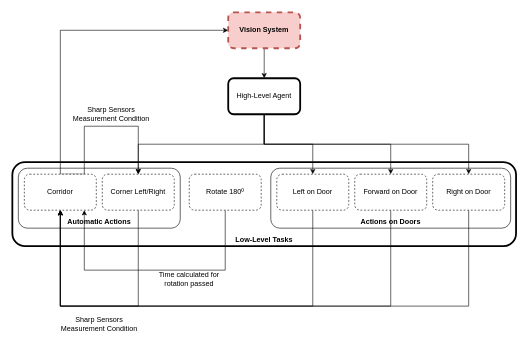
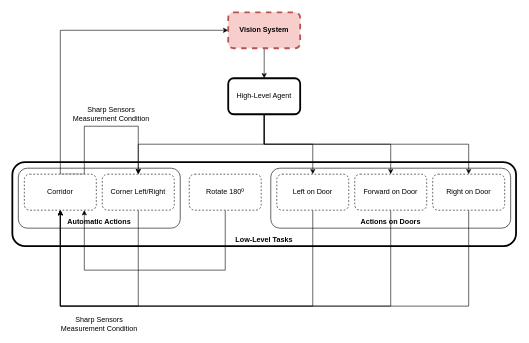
(189, 279) -> none
